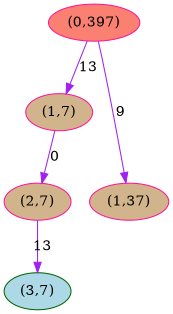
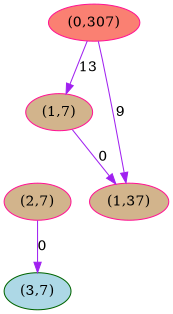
(94, 23) -> (94, 23)
(50, 152) -> (91, 153)
(43, 246) -> (43, 246)
